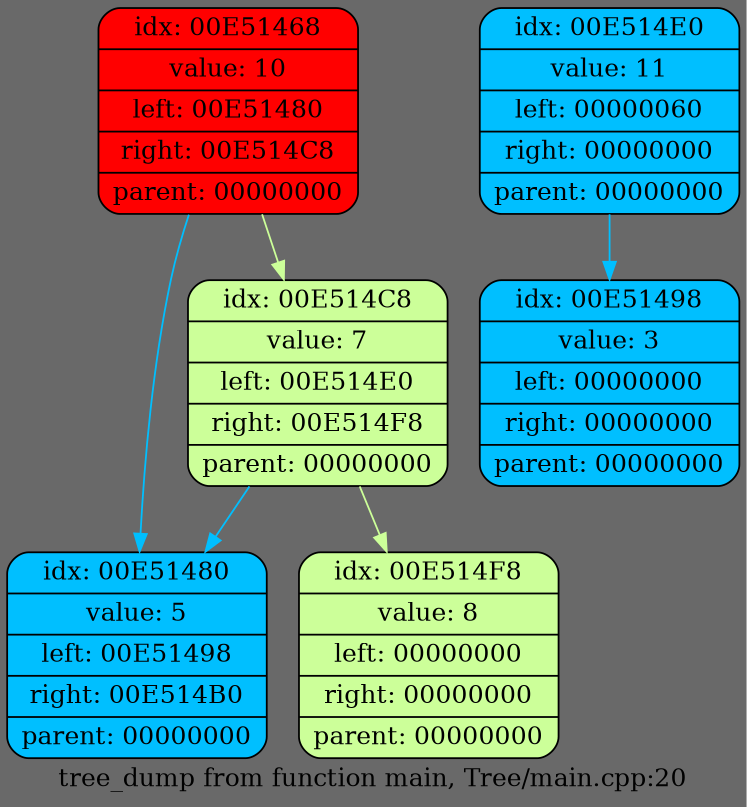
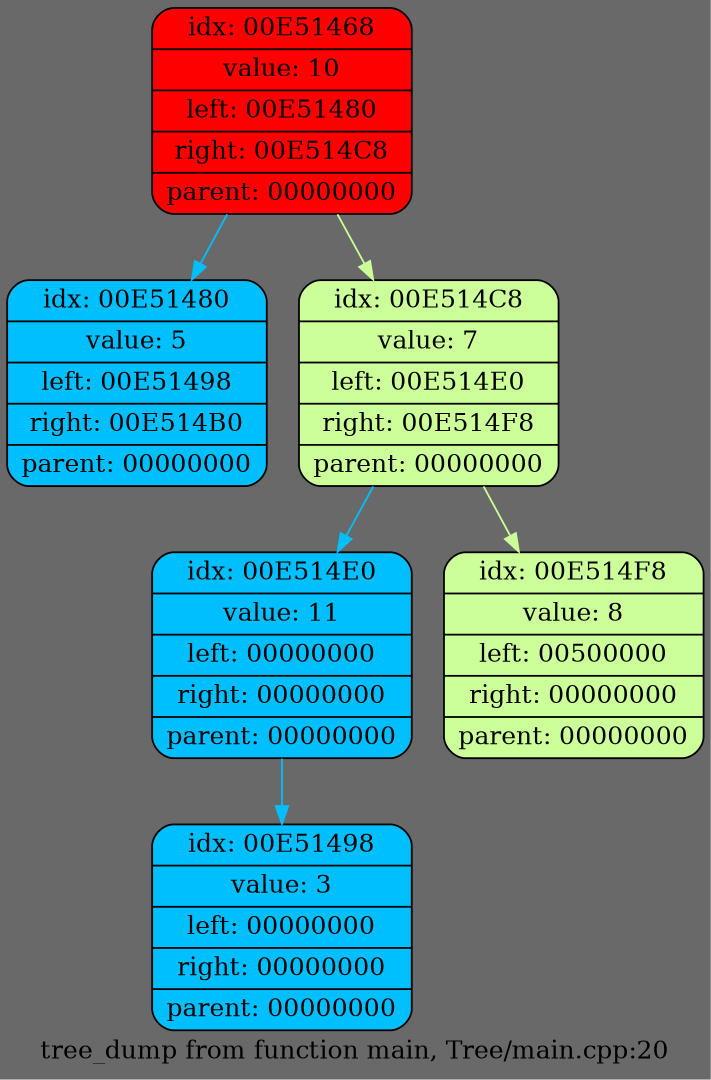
(610, 110) -> (282, 654)
(233, 512) -> (360, 511)
(429, 654) -> (574, 654)
